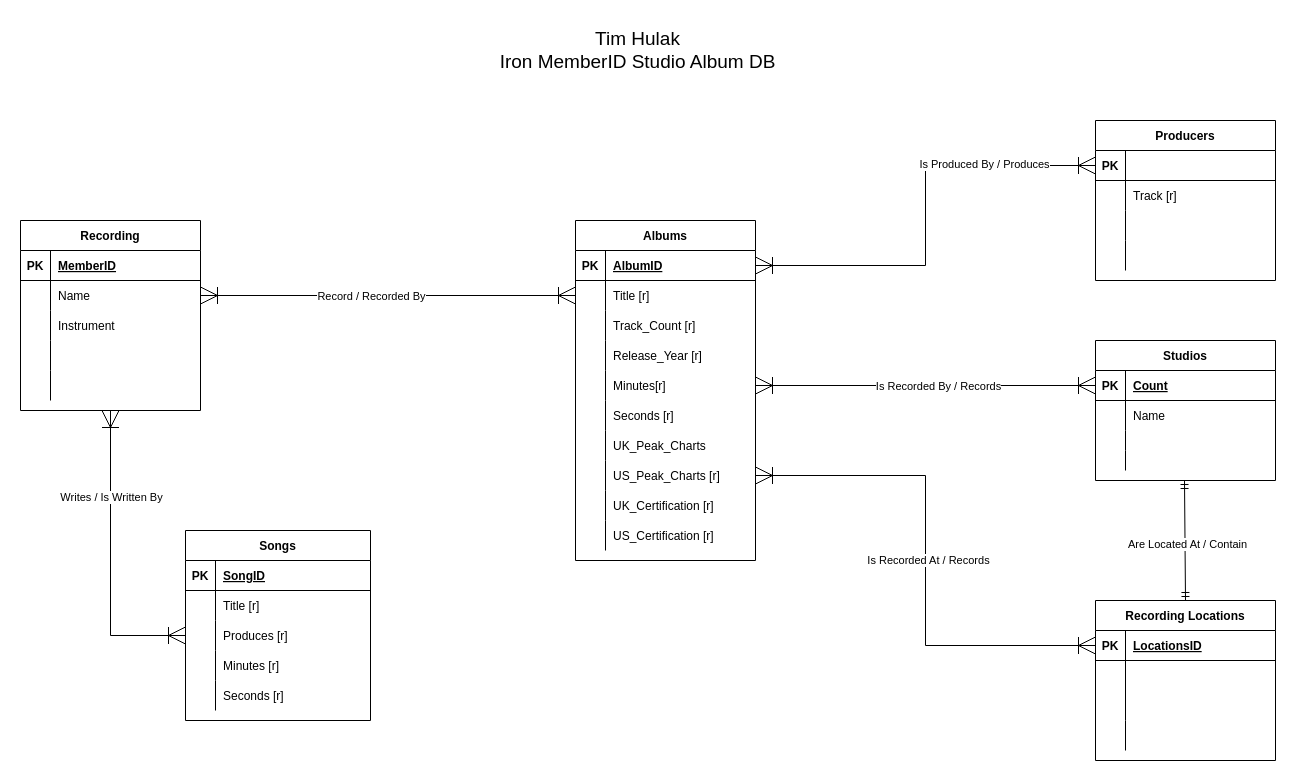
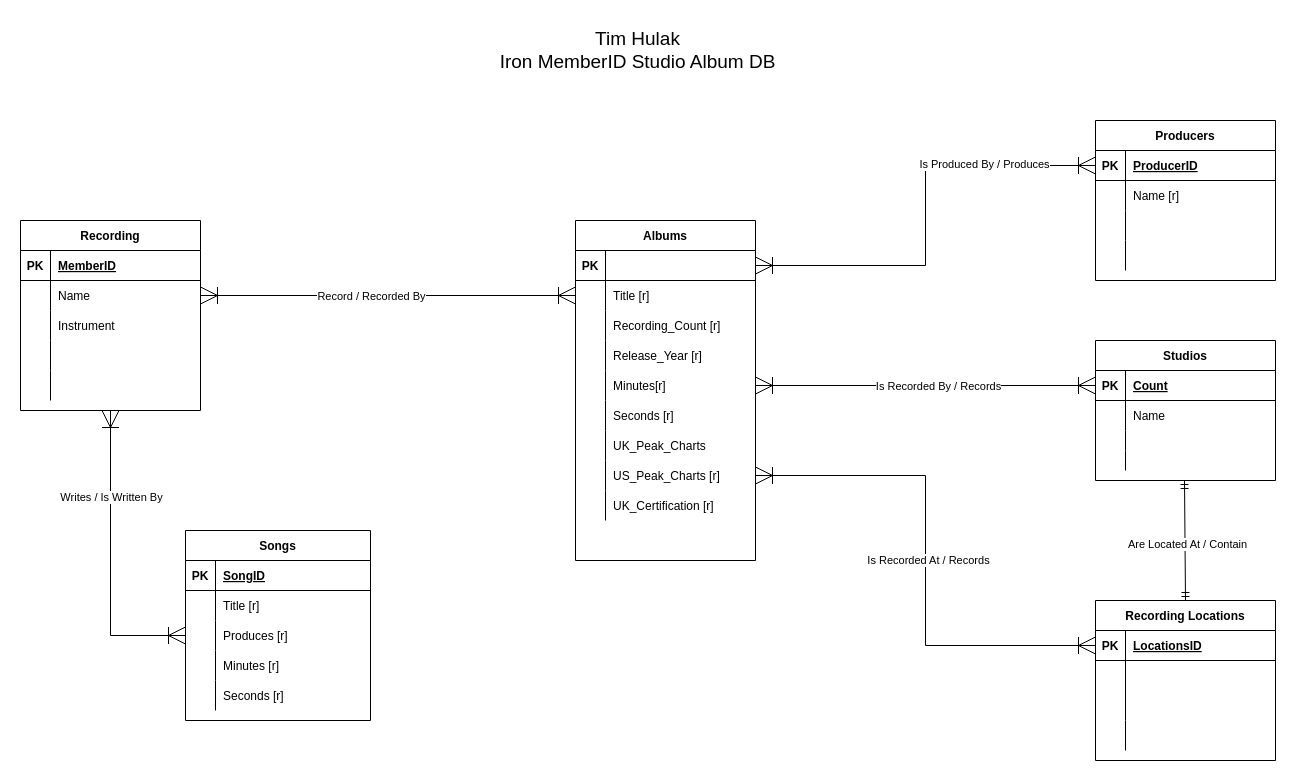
none -> (1201, 166)
(1162, 196) -> (1158, 196)
(681, 266) -> none
(662, 326) -> (674, 326)
(681, 536) -> none
